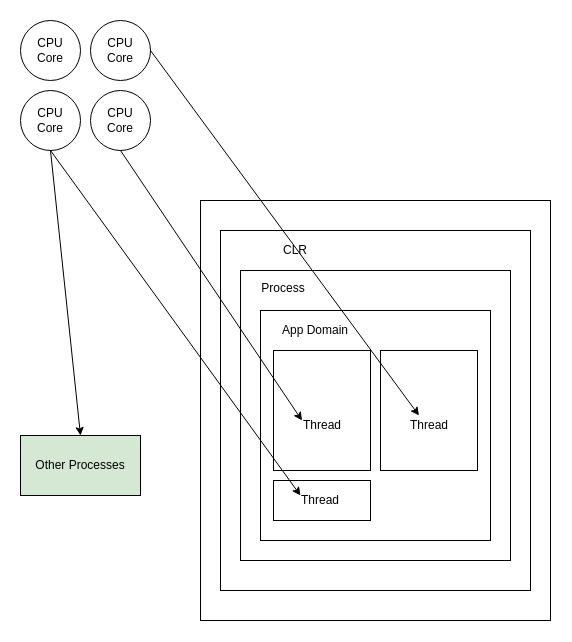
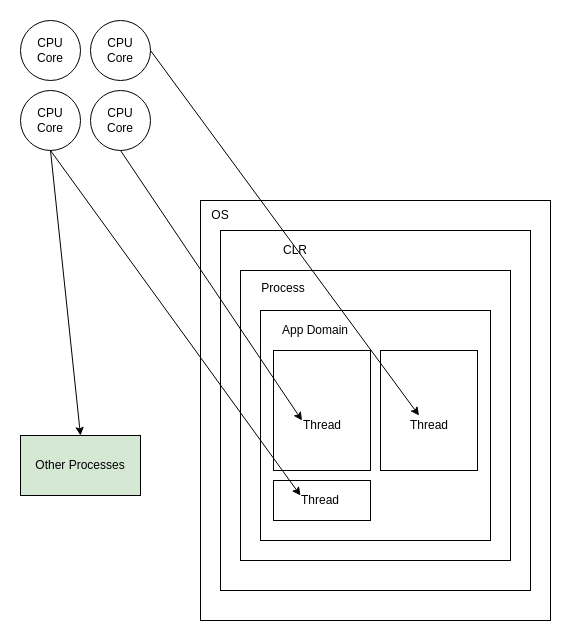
none -> (221, 216)
